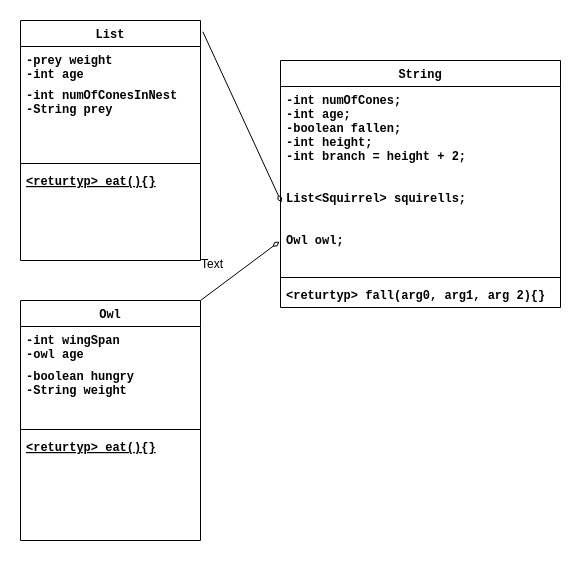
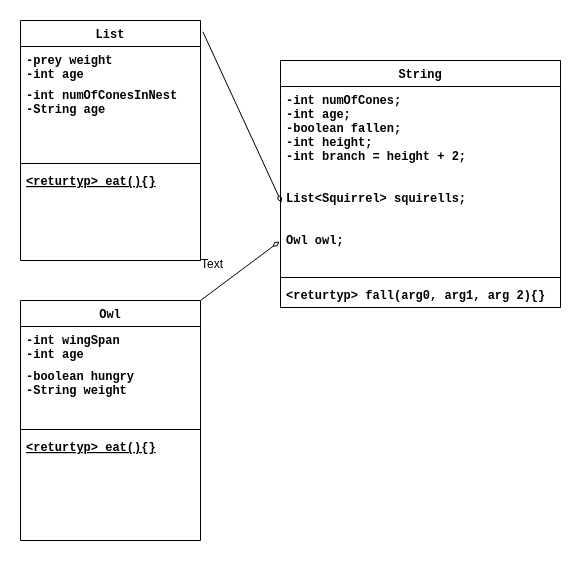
(93, 95) -> (93, 95)
(65, 340) -> (65, 340)
